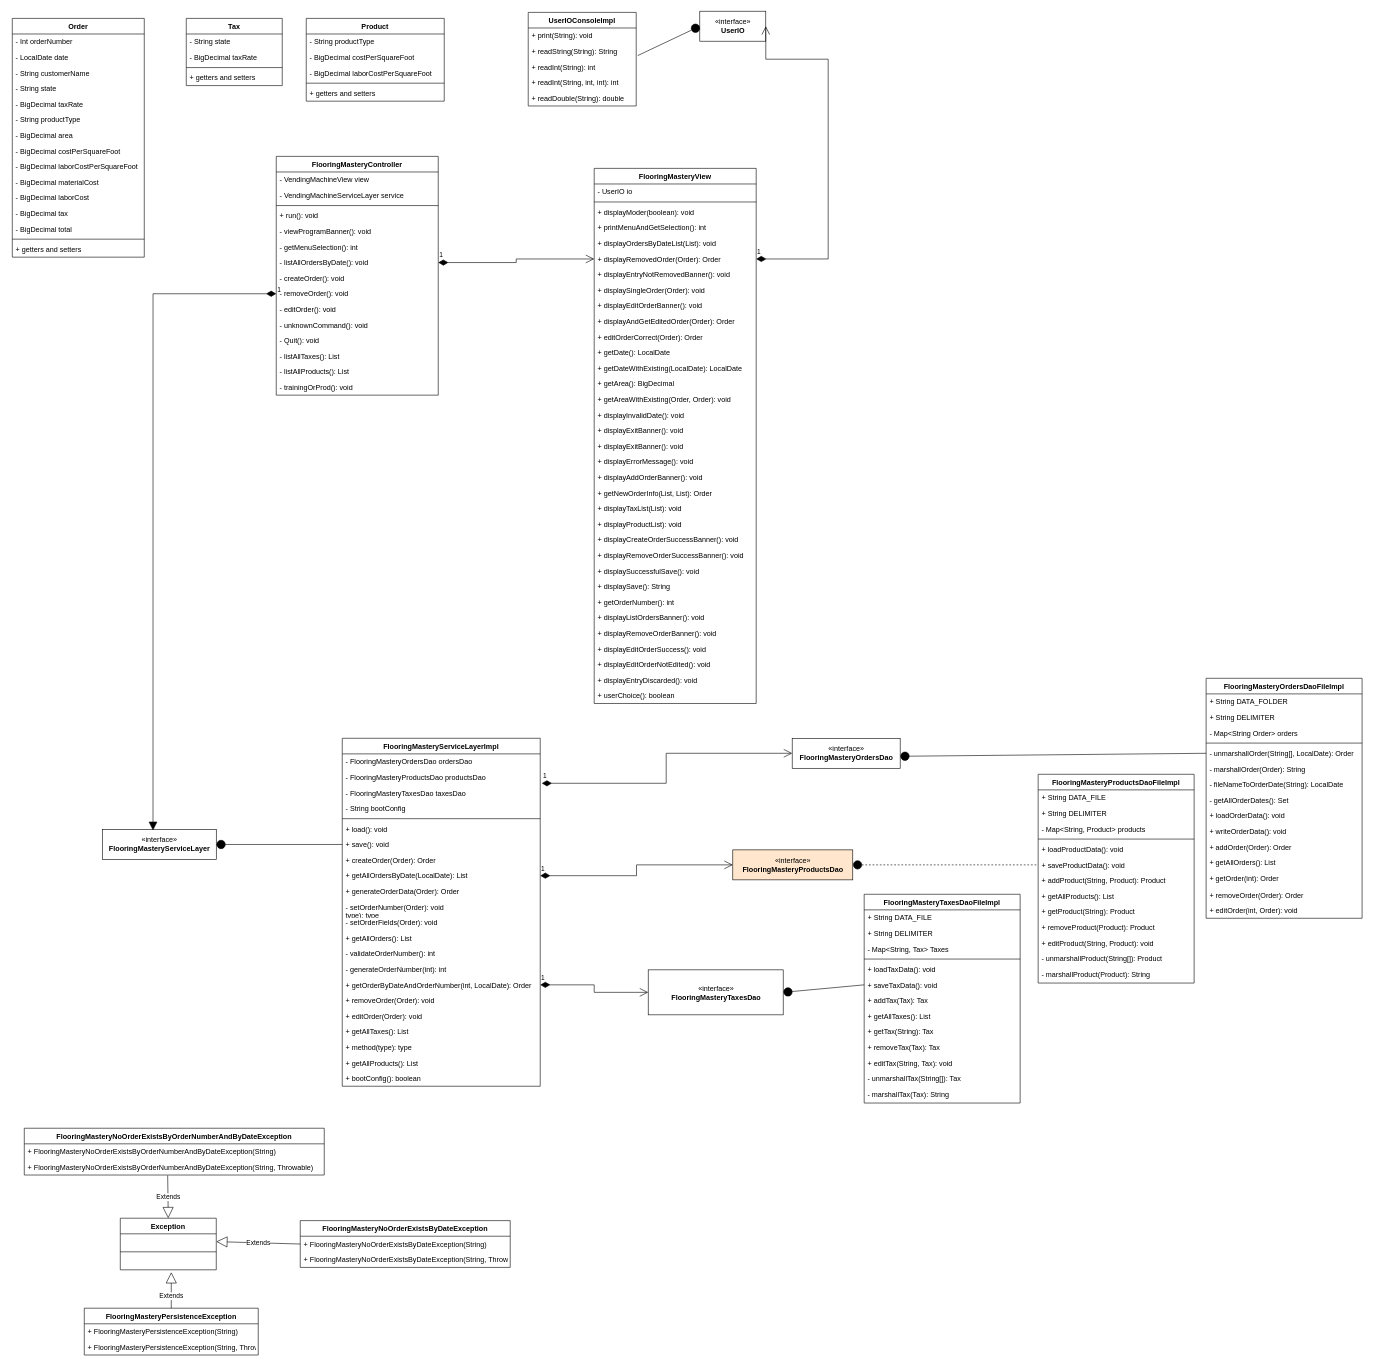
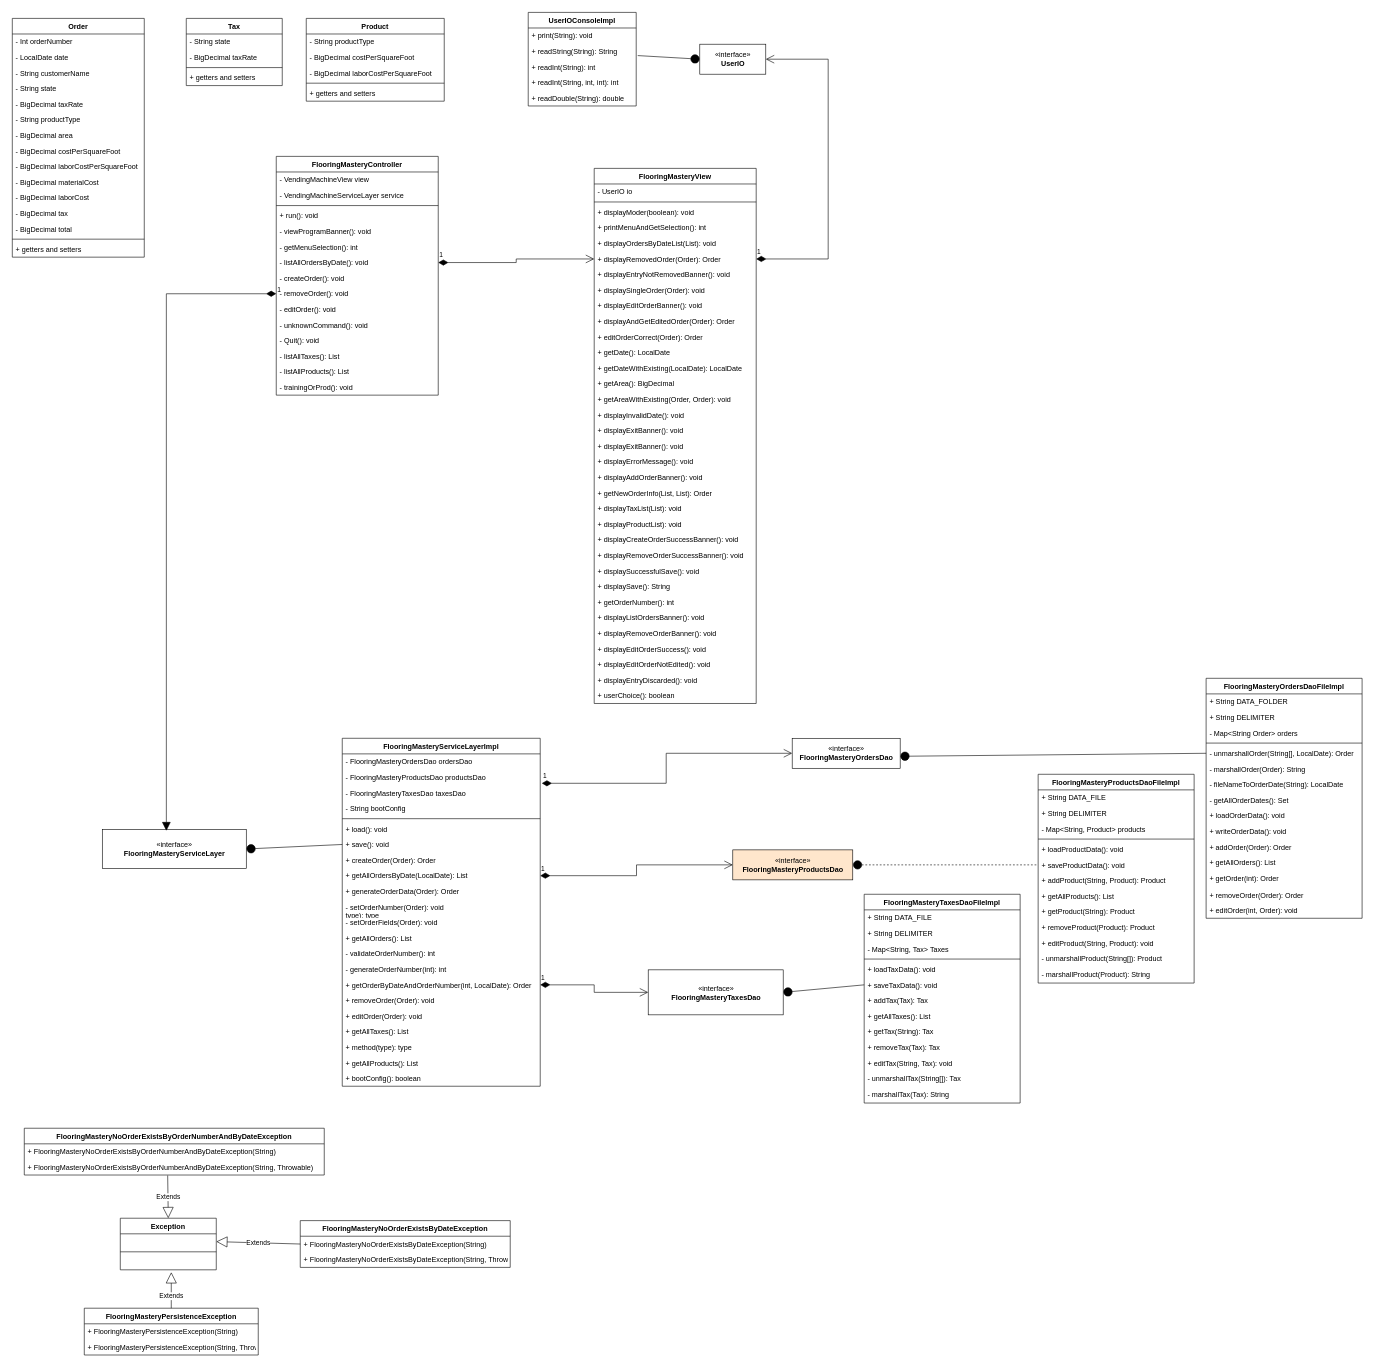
(733, 26) -> (733, 59)
(159, 845) -> (174, 849)
